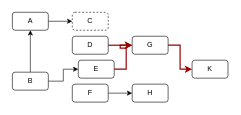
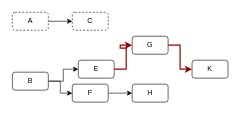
(30, 21) -> (30, 21)
(90, 45) -> none
(113, 45) -> none
(30, 53) -> (62, 93)
